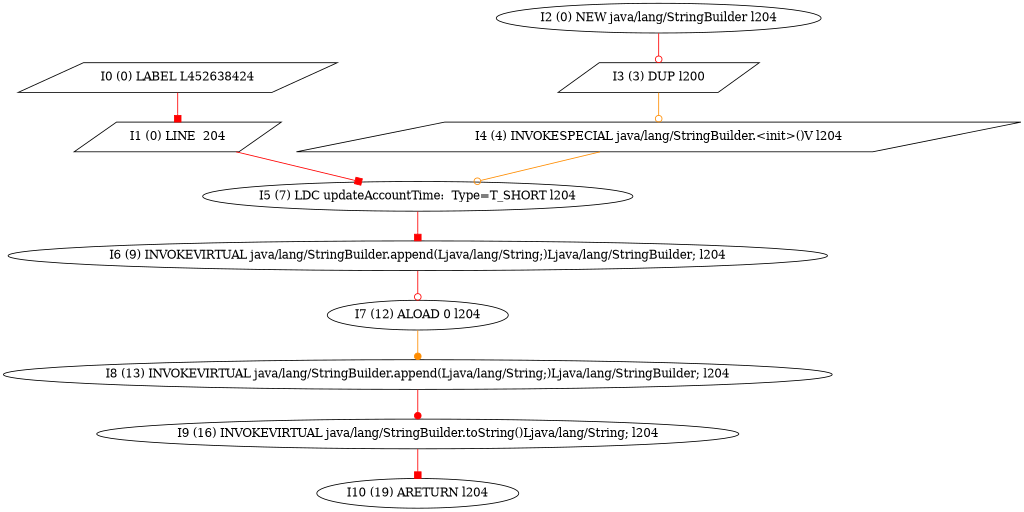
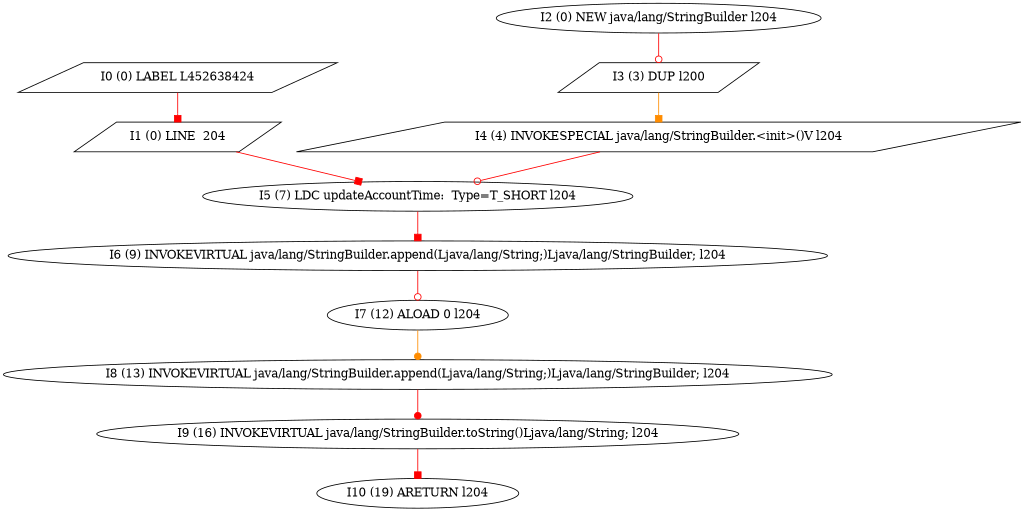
(659, 104) -> (659, 103)
(540, 166) -> (540, 166)
